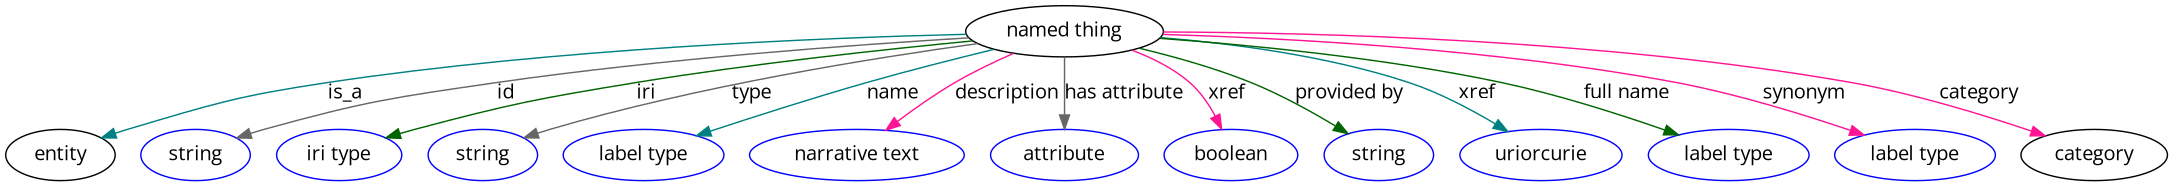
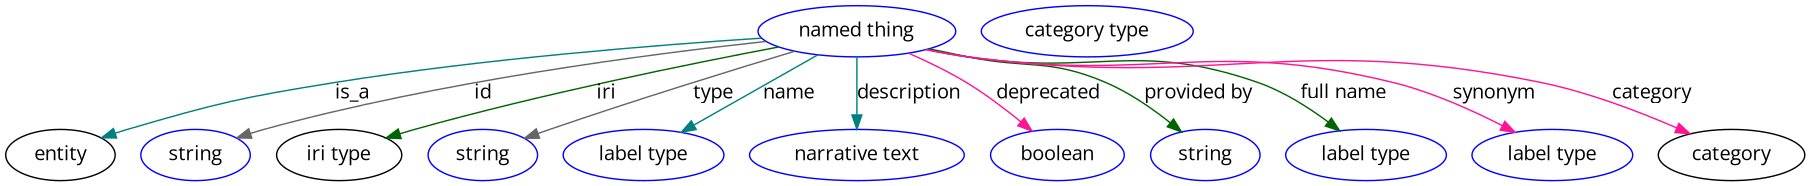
(1065, 31) -> (857, 31)
none -> (1087, 31)
(953, 84) -> (857, 86)
(1227, 93) -> (1048, 93)
(339, 155) -> (339, 155)
(1065, 155) -> none
(1541, 155) -> none
